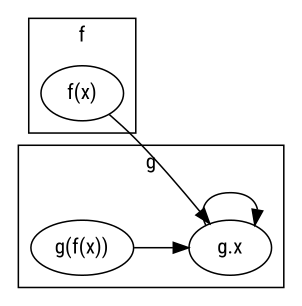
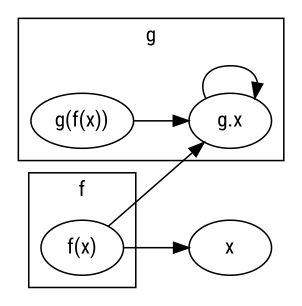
none -> (230, 248)
